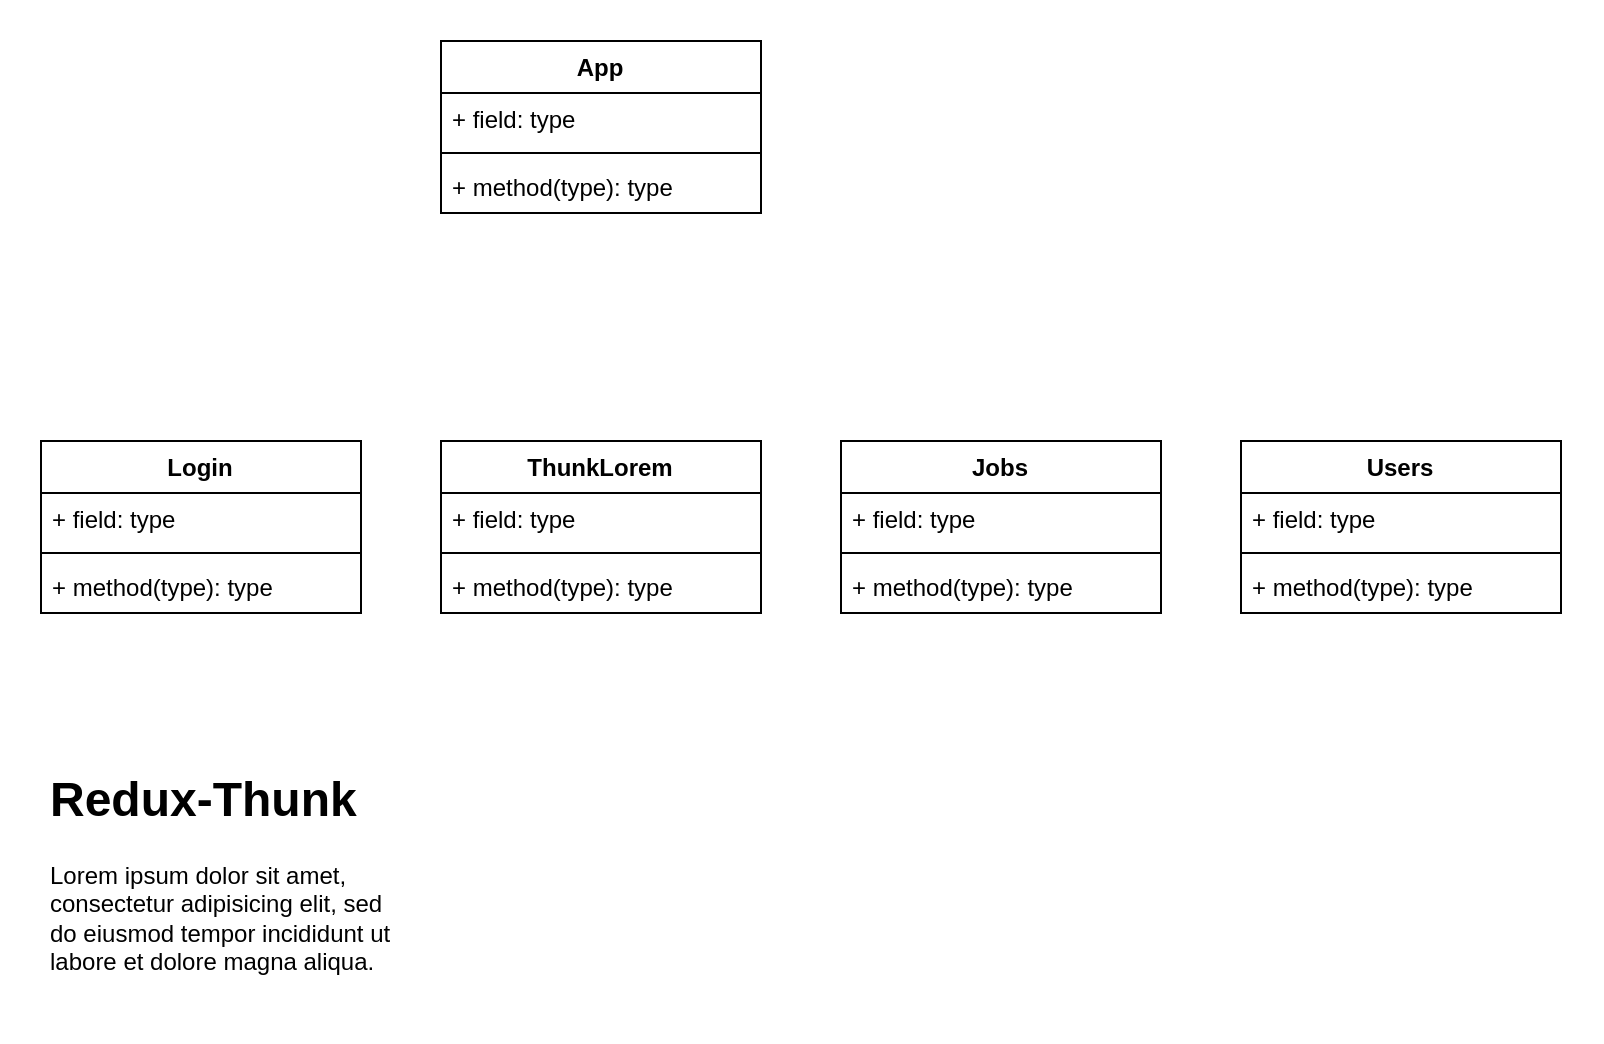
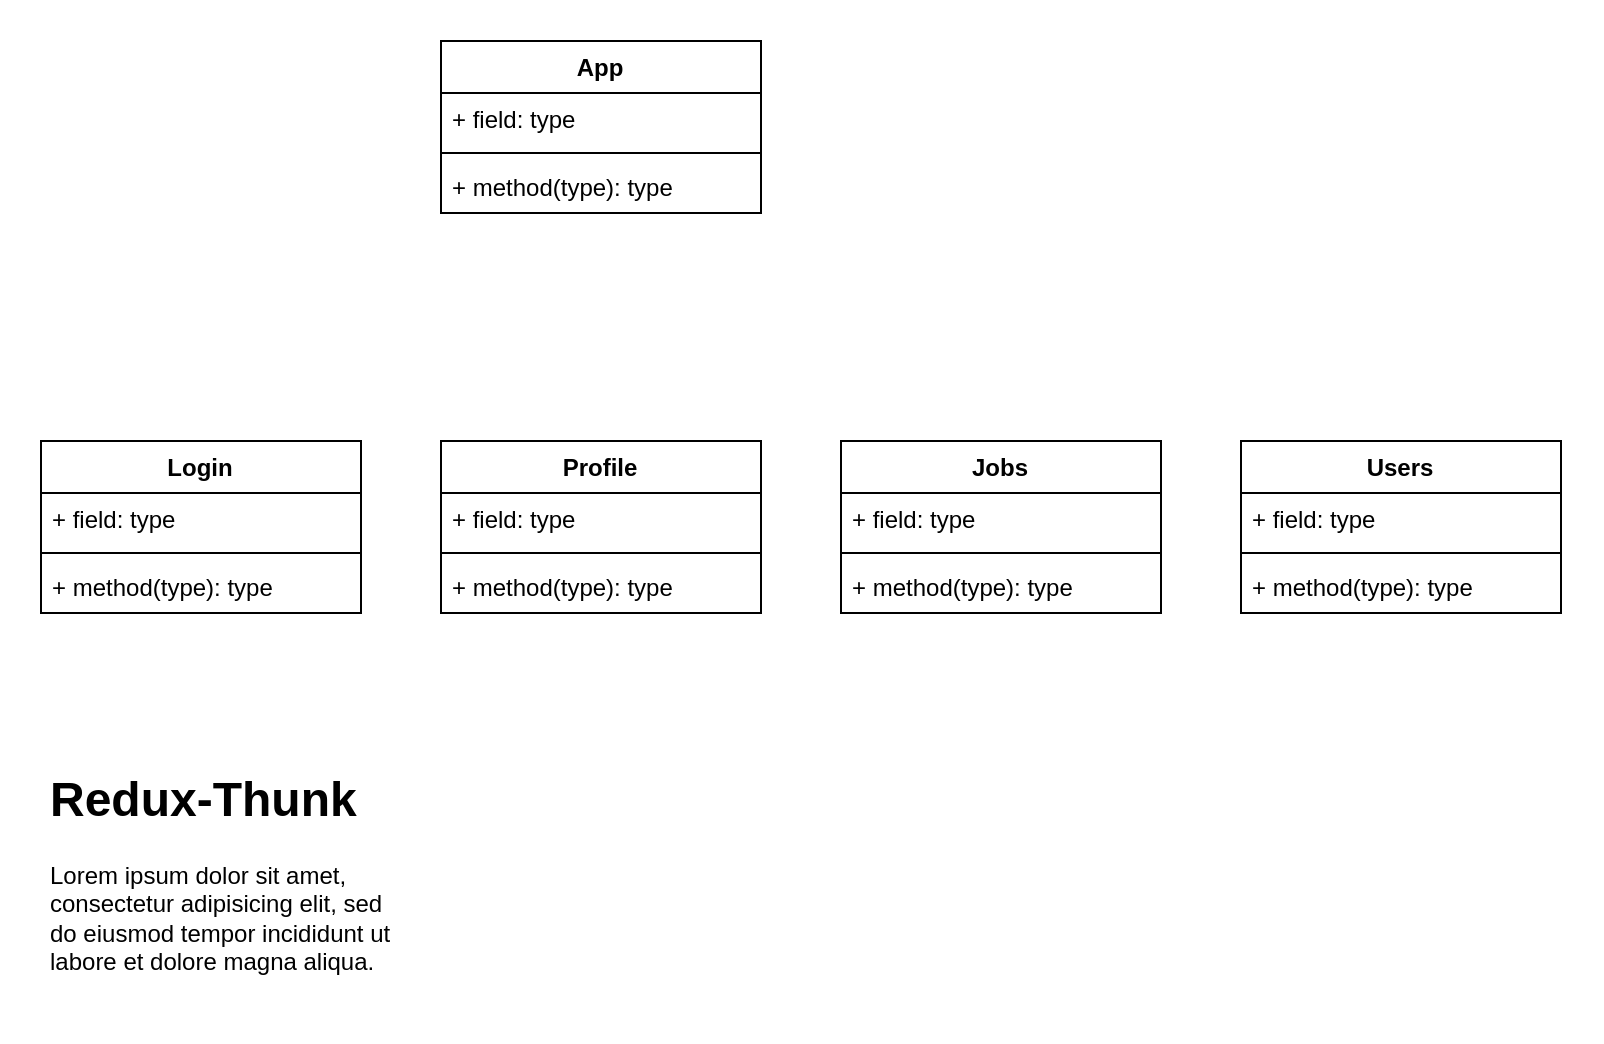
(600, 468) -> (600, 468)
